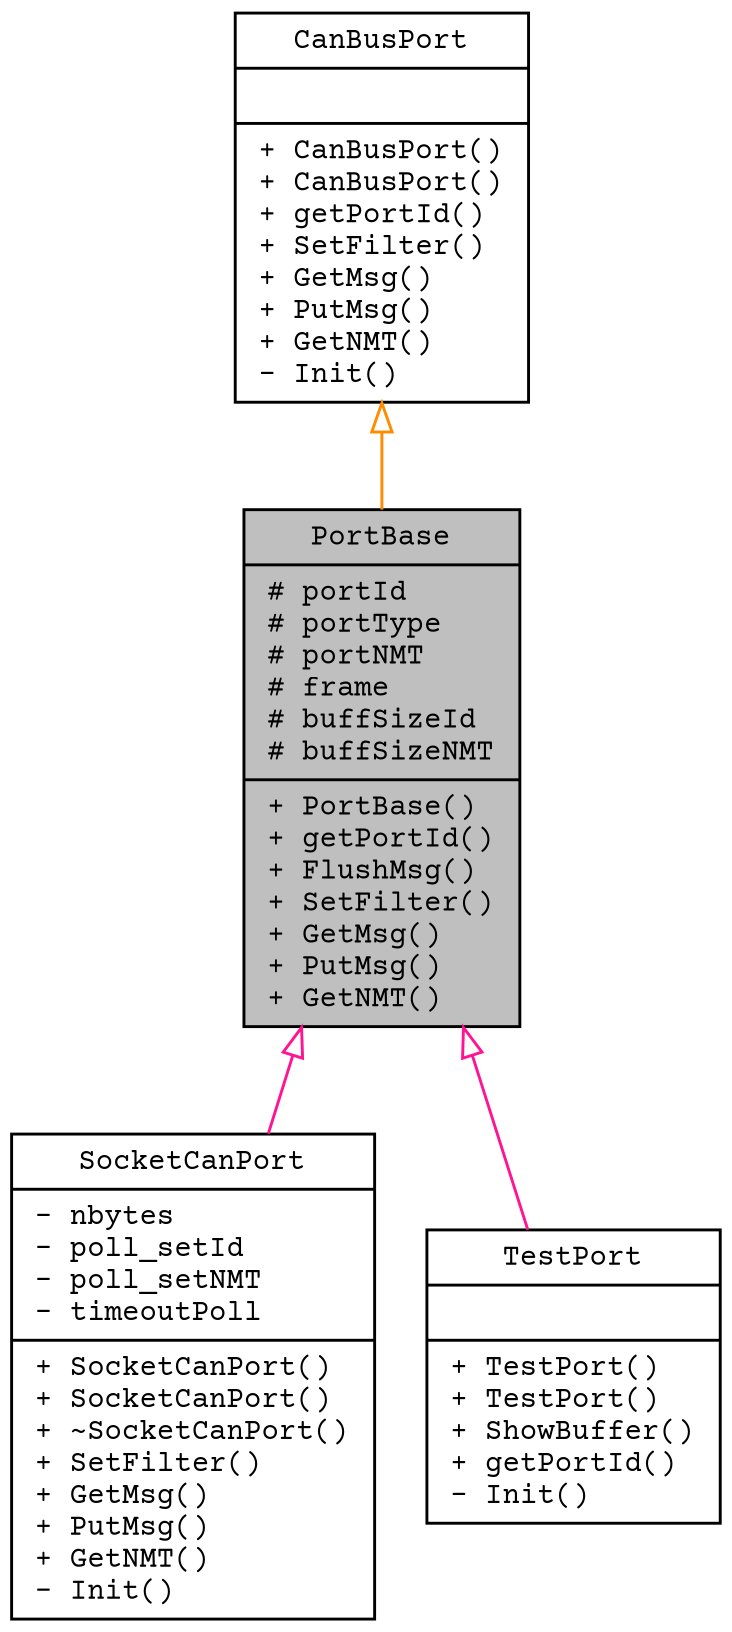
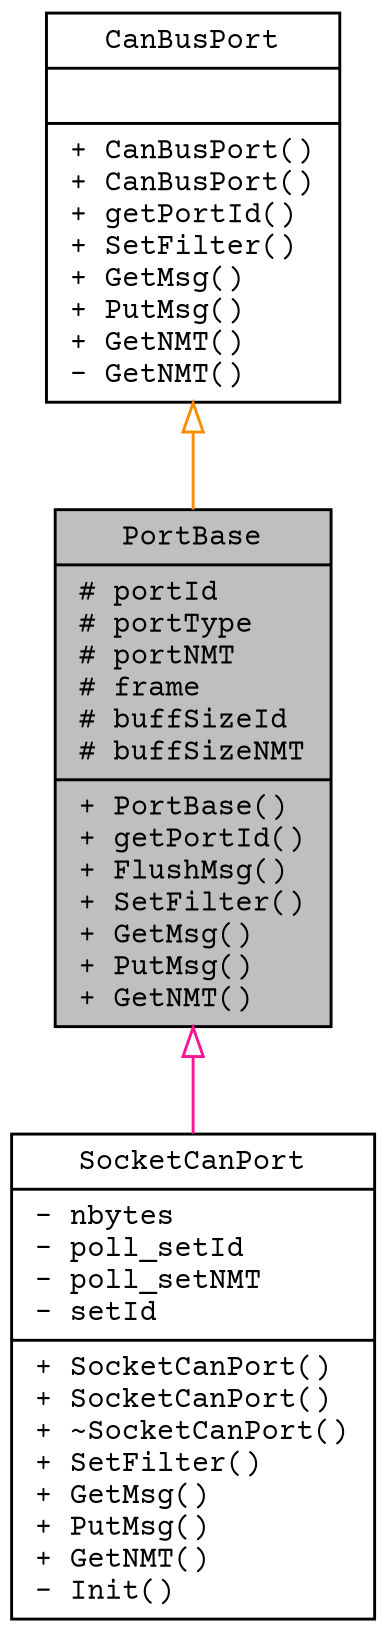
(330, 373) -> (158, 373)
(150, 1311) -> (97, 1311)
(574, 1377) -> none
